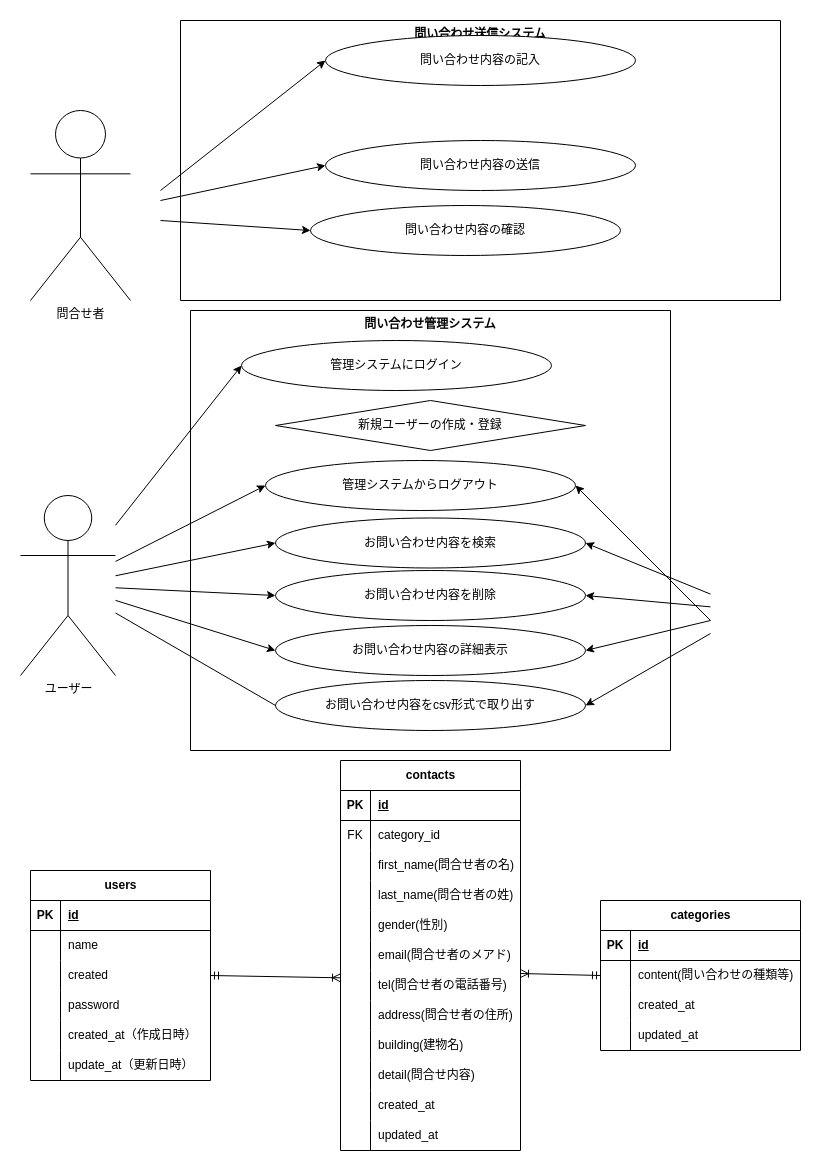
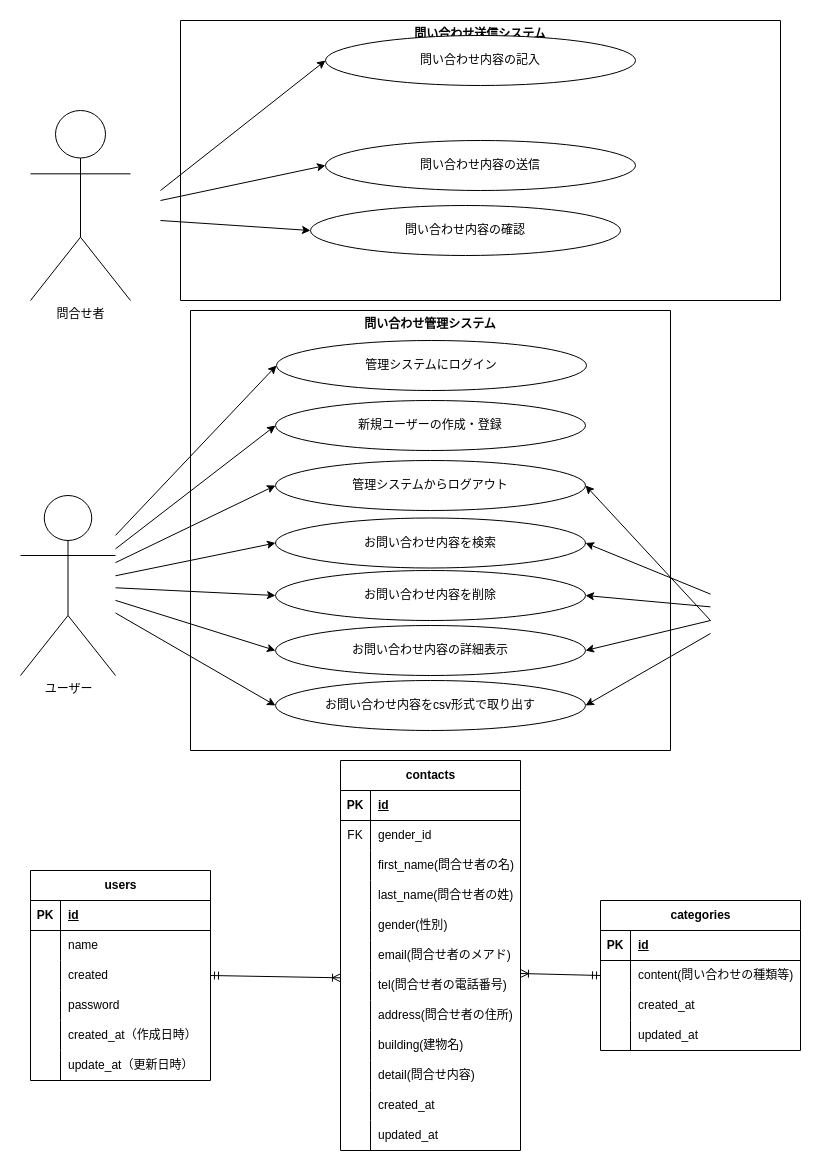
(397, 366) -> (432, 366)
(431, 426) -> (431, 426)
(421, 486) -> (431, 486)
none -> (193, 489)
(271, 703) -> (268, 701)
(414, 836) -> (407, 836)
